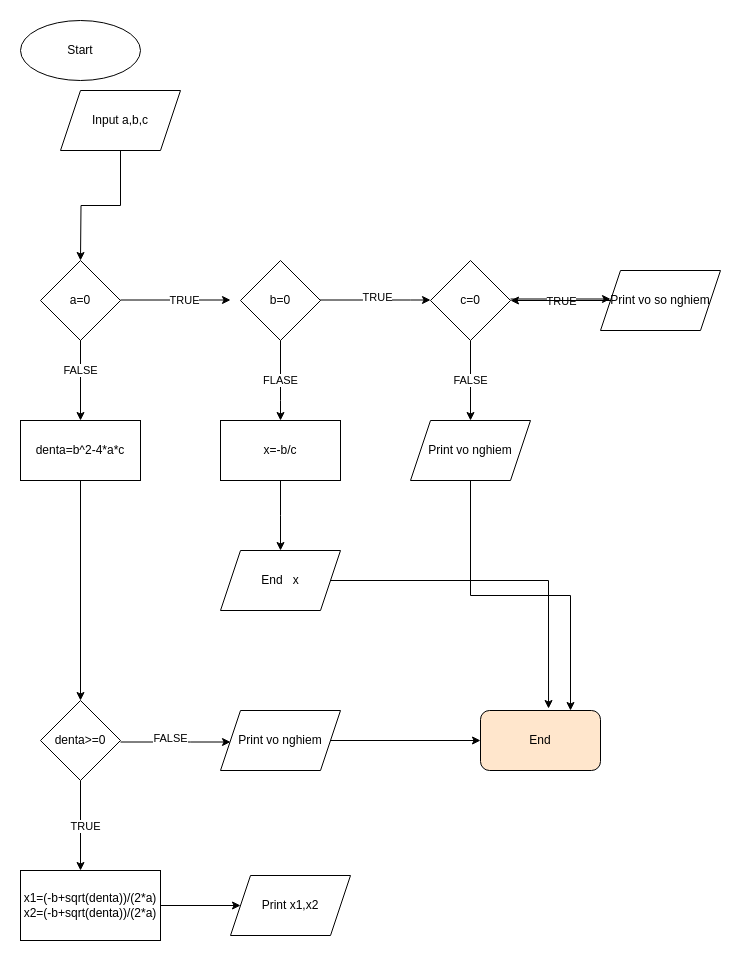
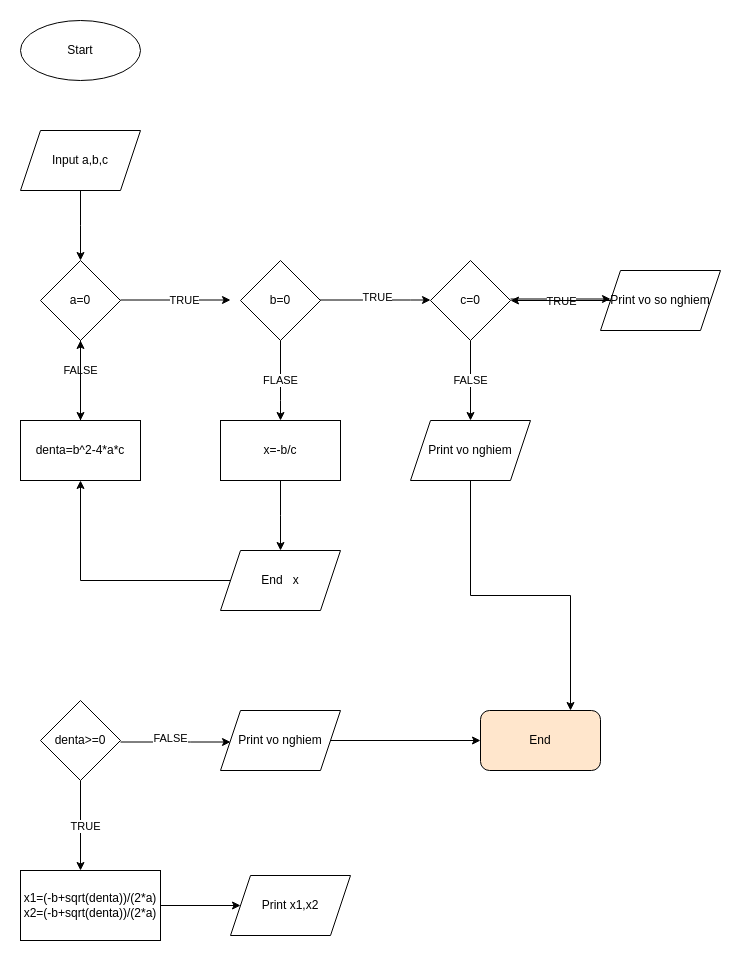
(121, 121) -> (81, 161)
(500, 581) -> (157, 581)
(81, 638) -> (81, 419)
